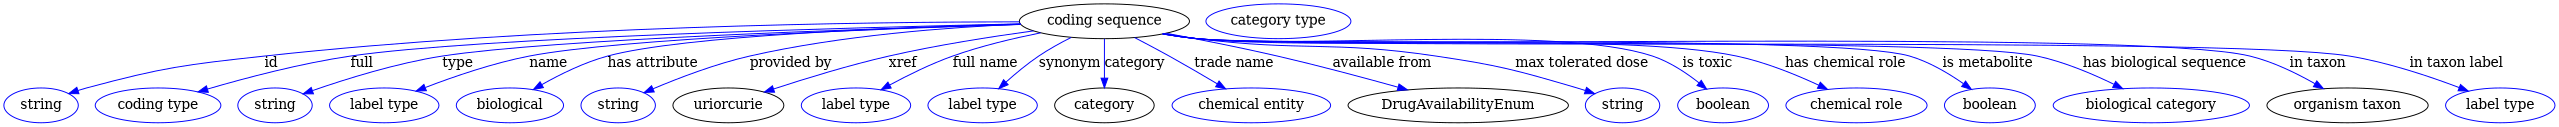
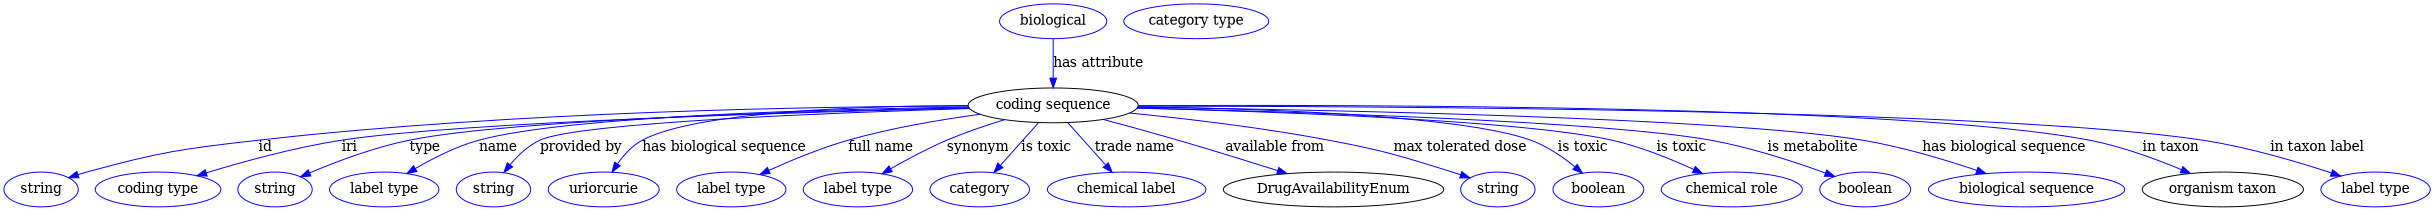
(778, 35) -> (1053, 58)
(362, 63) -> (349, 147)
(903, 63) -> (724, 147)
(1135, 63) -> (1046, 147)
(1845, 63) -> (1682, 147)
(728, 105) -> (604, 189)
(1104, 105) -> (980, 189)
(1251, 105) -> (1127, 189)
(2151, 105) -> (2027, 189)
